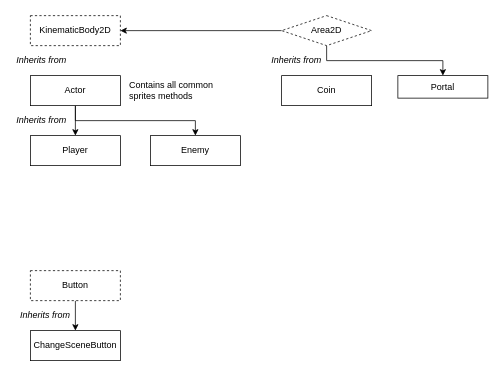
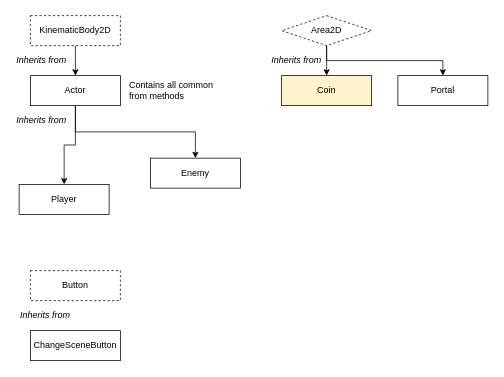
(203, 30) -> (327, 66)
none -> (75, 57)
(443, 87) -> (443, 90)
(181, 90) -> (181, 90)
(327, 90) -> (327, 90)
(75, 150) -> (64, 199)
(195, 150) -> (195, 173)
(75, 312) -> none
